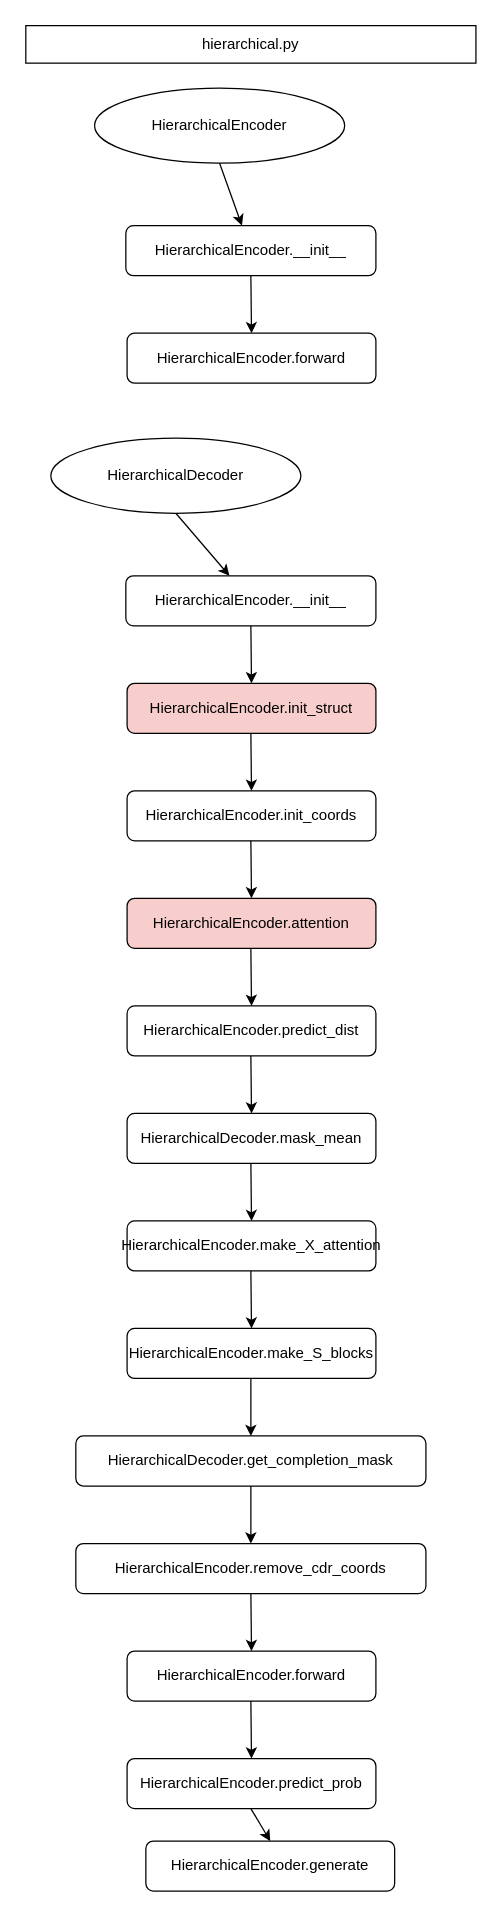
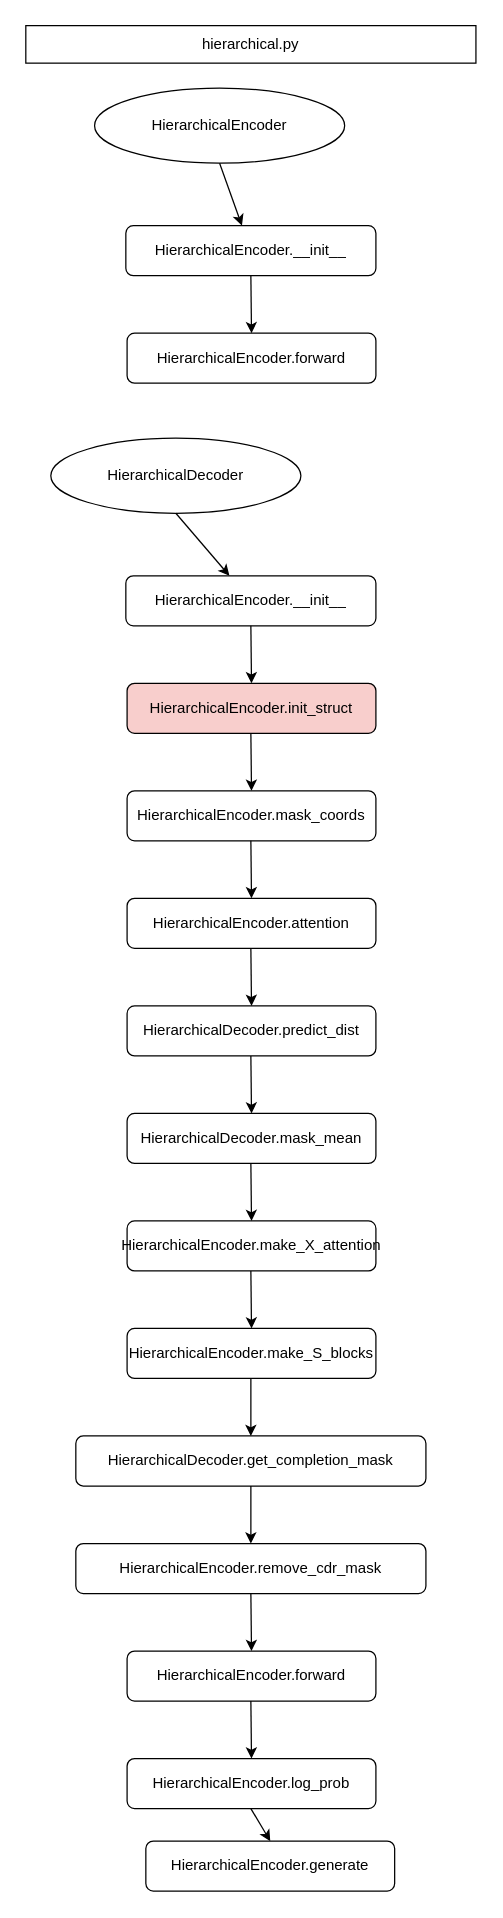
(251, 816) -> (251, 816)
(251, 923) -> (251, 923)
(251, 1031) -> (251, 1031)
(251, 1568) -> (251, 1568)
(251, 1783) -> (251, 1783)
